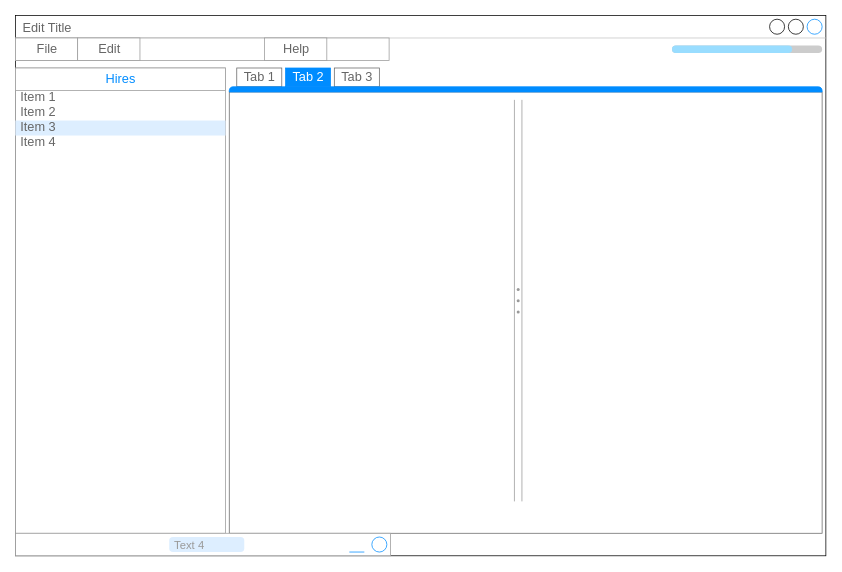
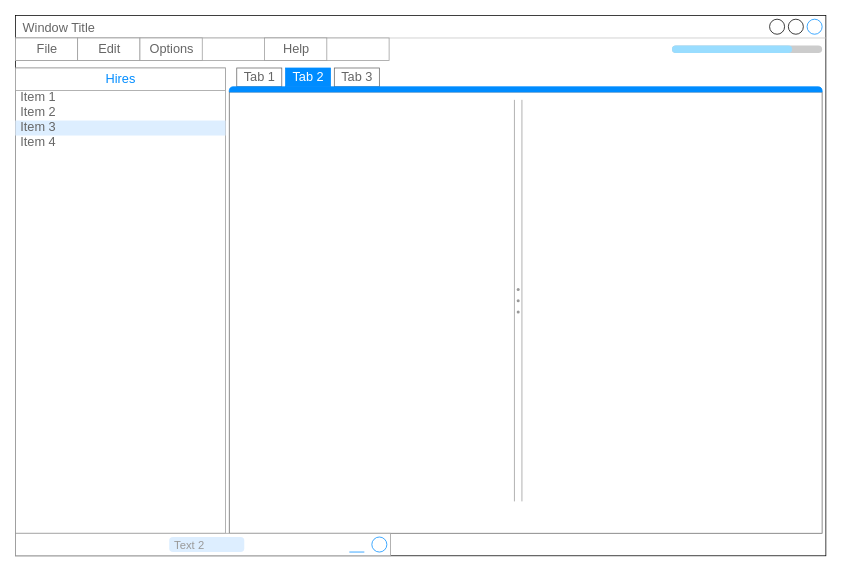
(52, 28) -> (59, 28)
none -> (171, 49)
(192, 544) -> (192, 544)
